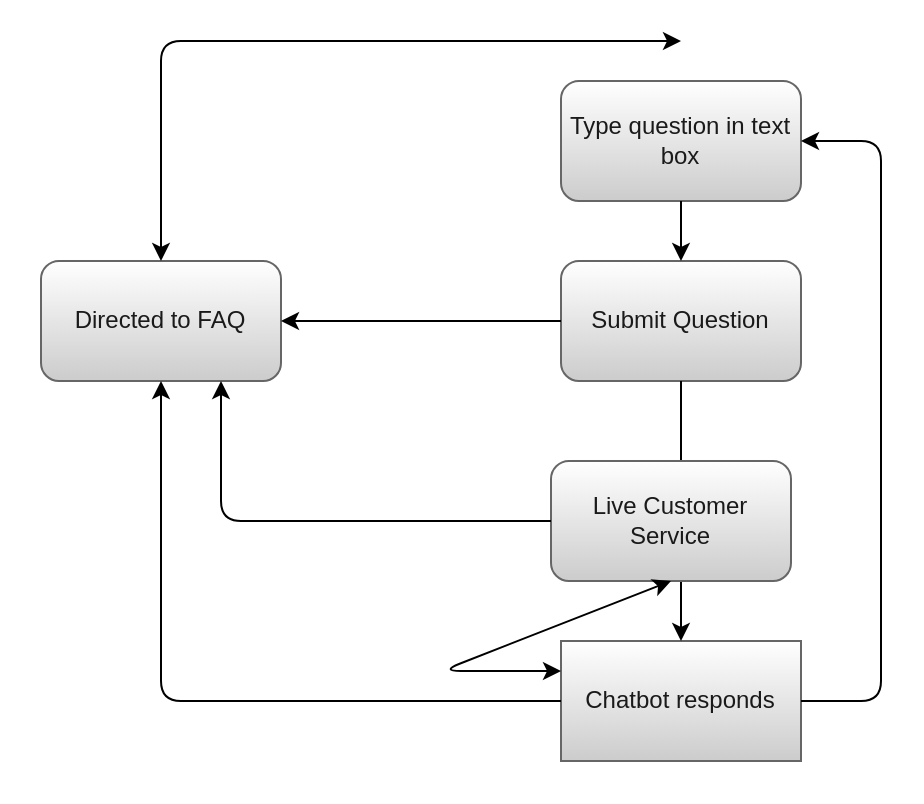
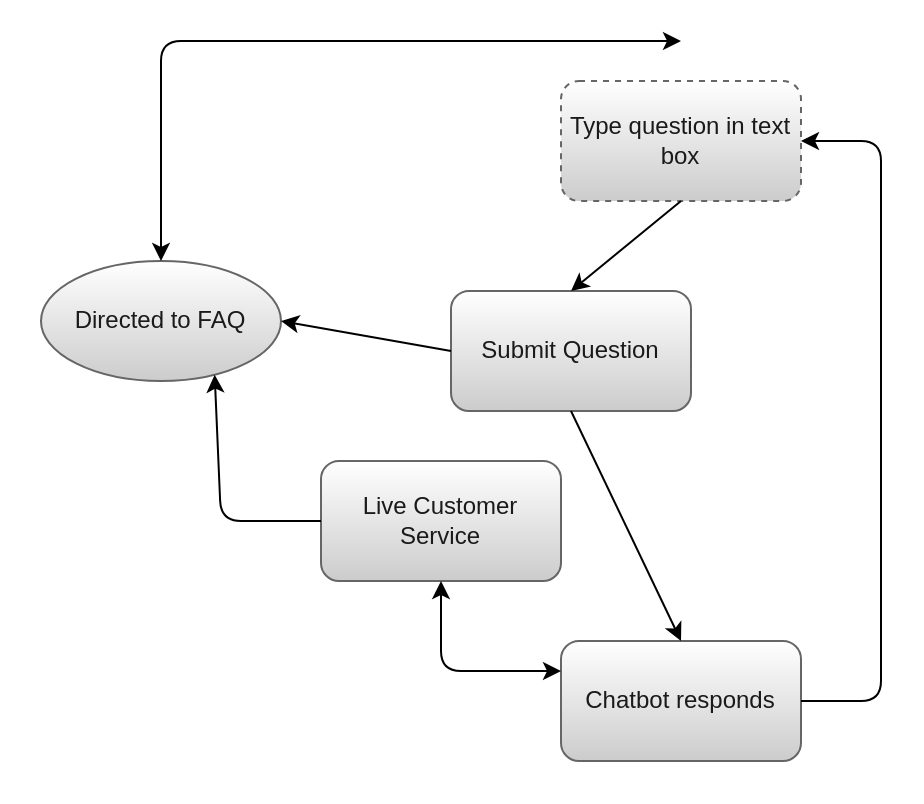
(681, 141) -> (681, 141)
(161, 321) -> (161, 321)
(681, 321) -> (571, 351)
(671, 521) -> (441, 521)
(215, 701) -> none
(681, 701) -> (681, 701)
